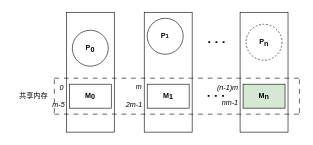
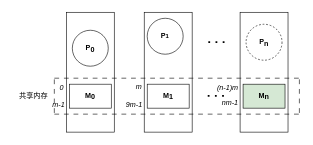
(59, 105) -> (59, 105)
(134, 105) -> (134, 105)
